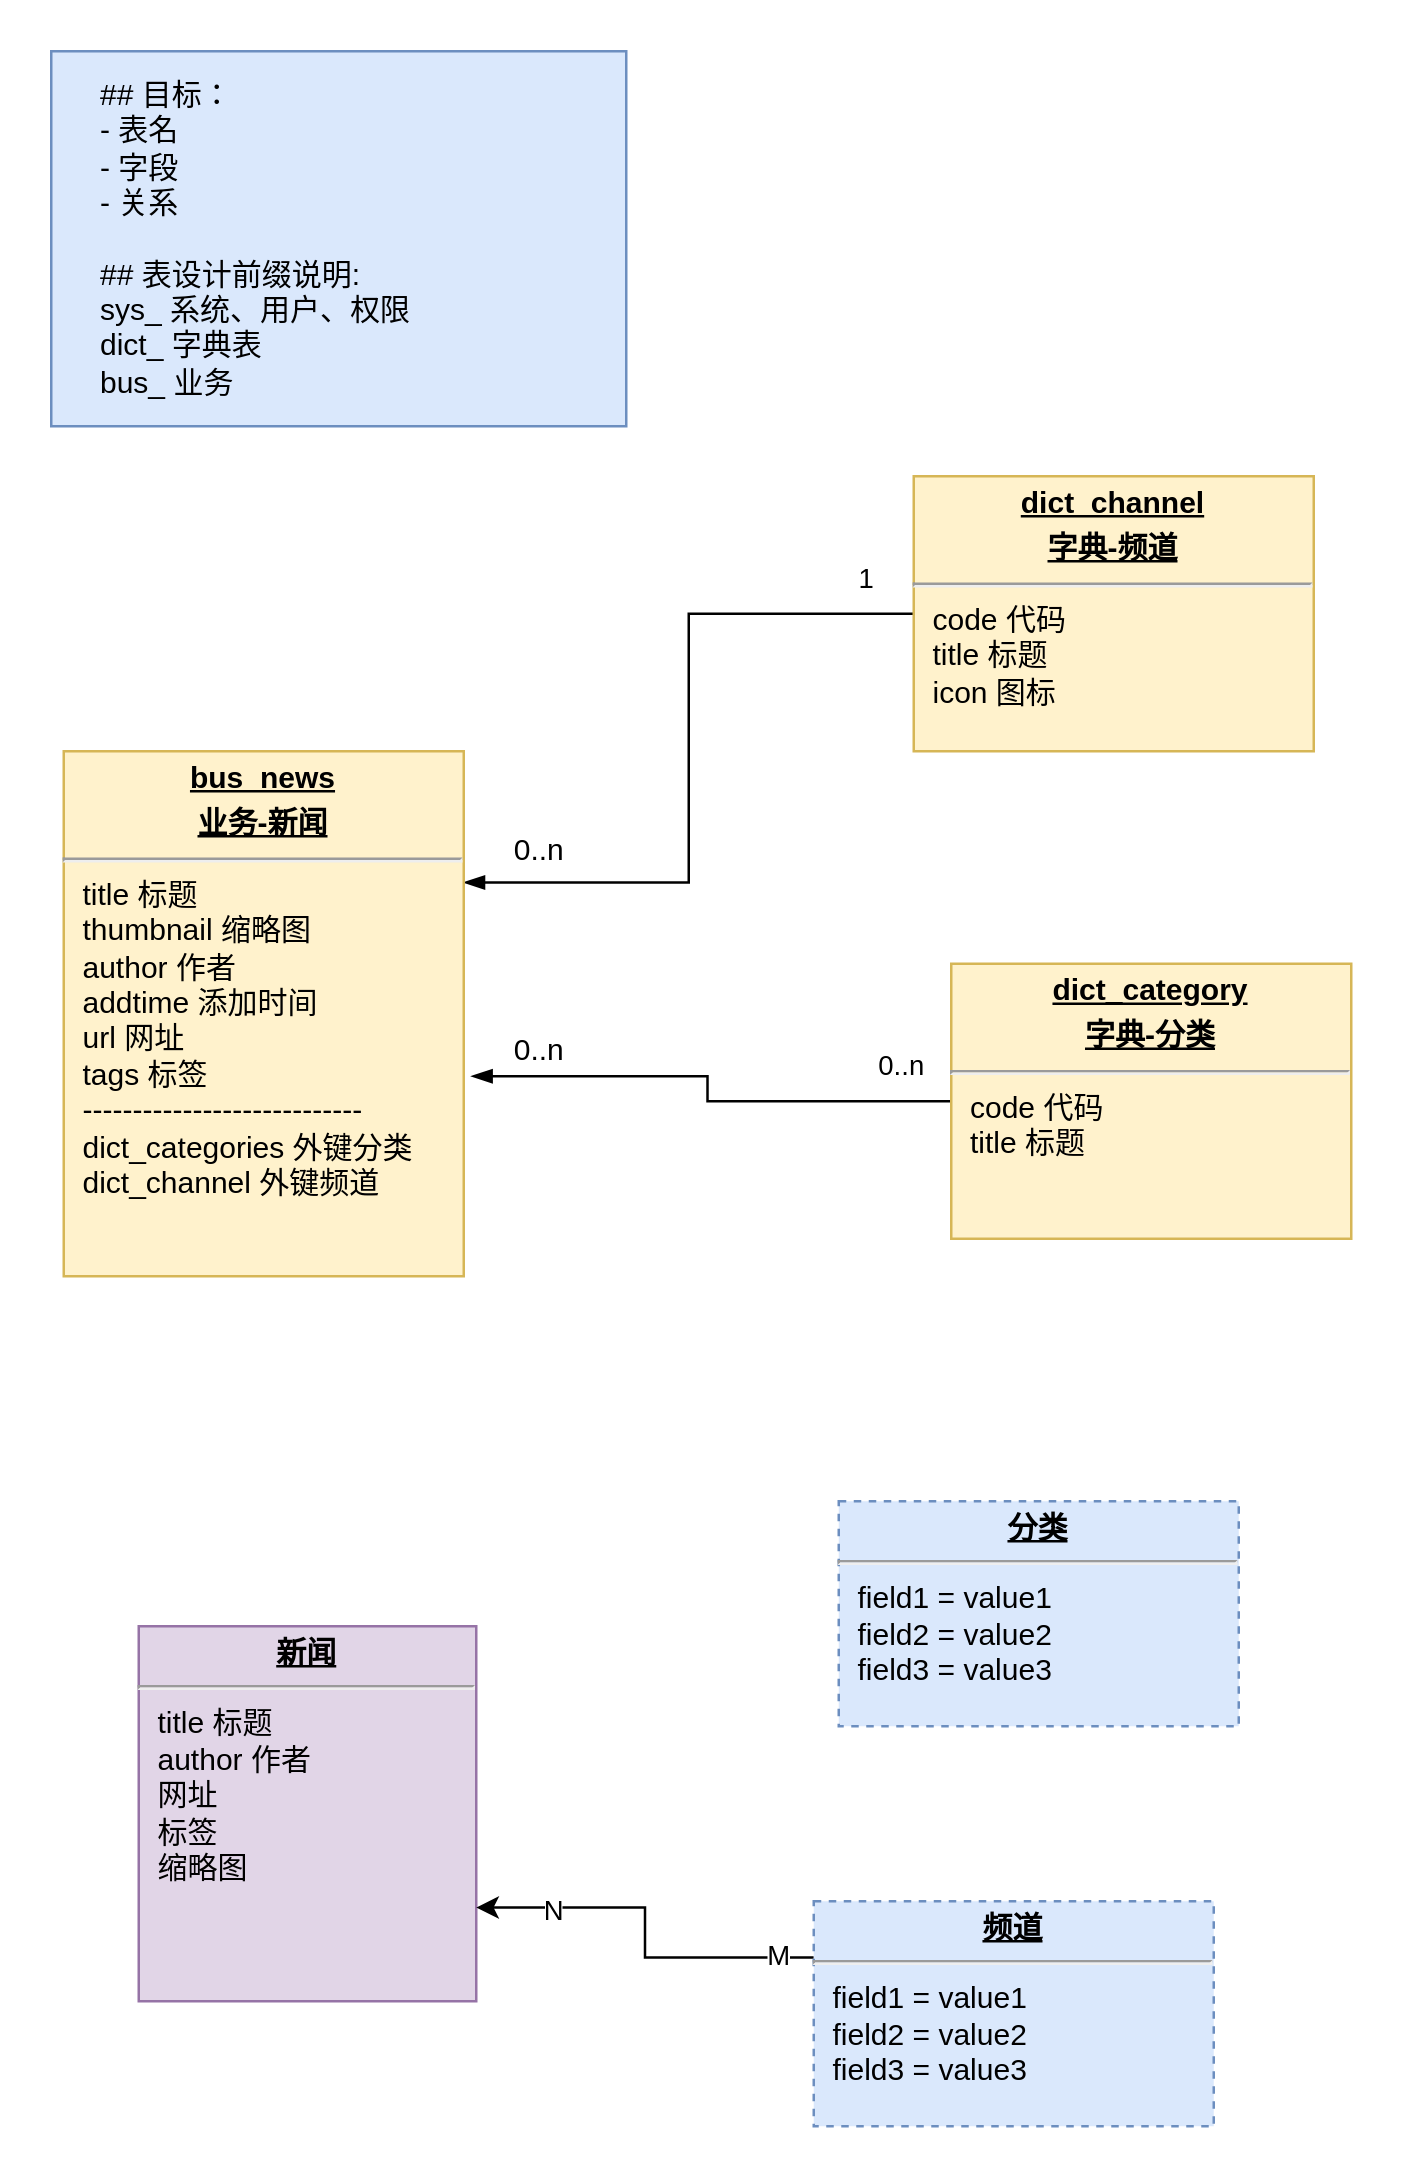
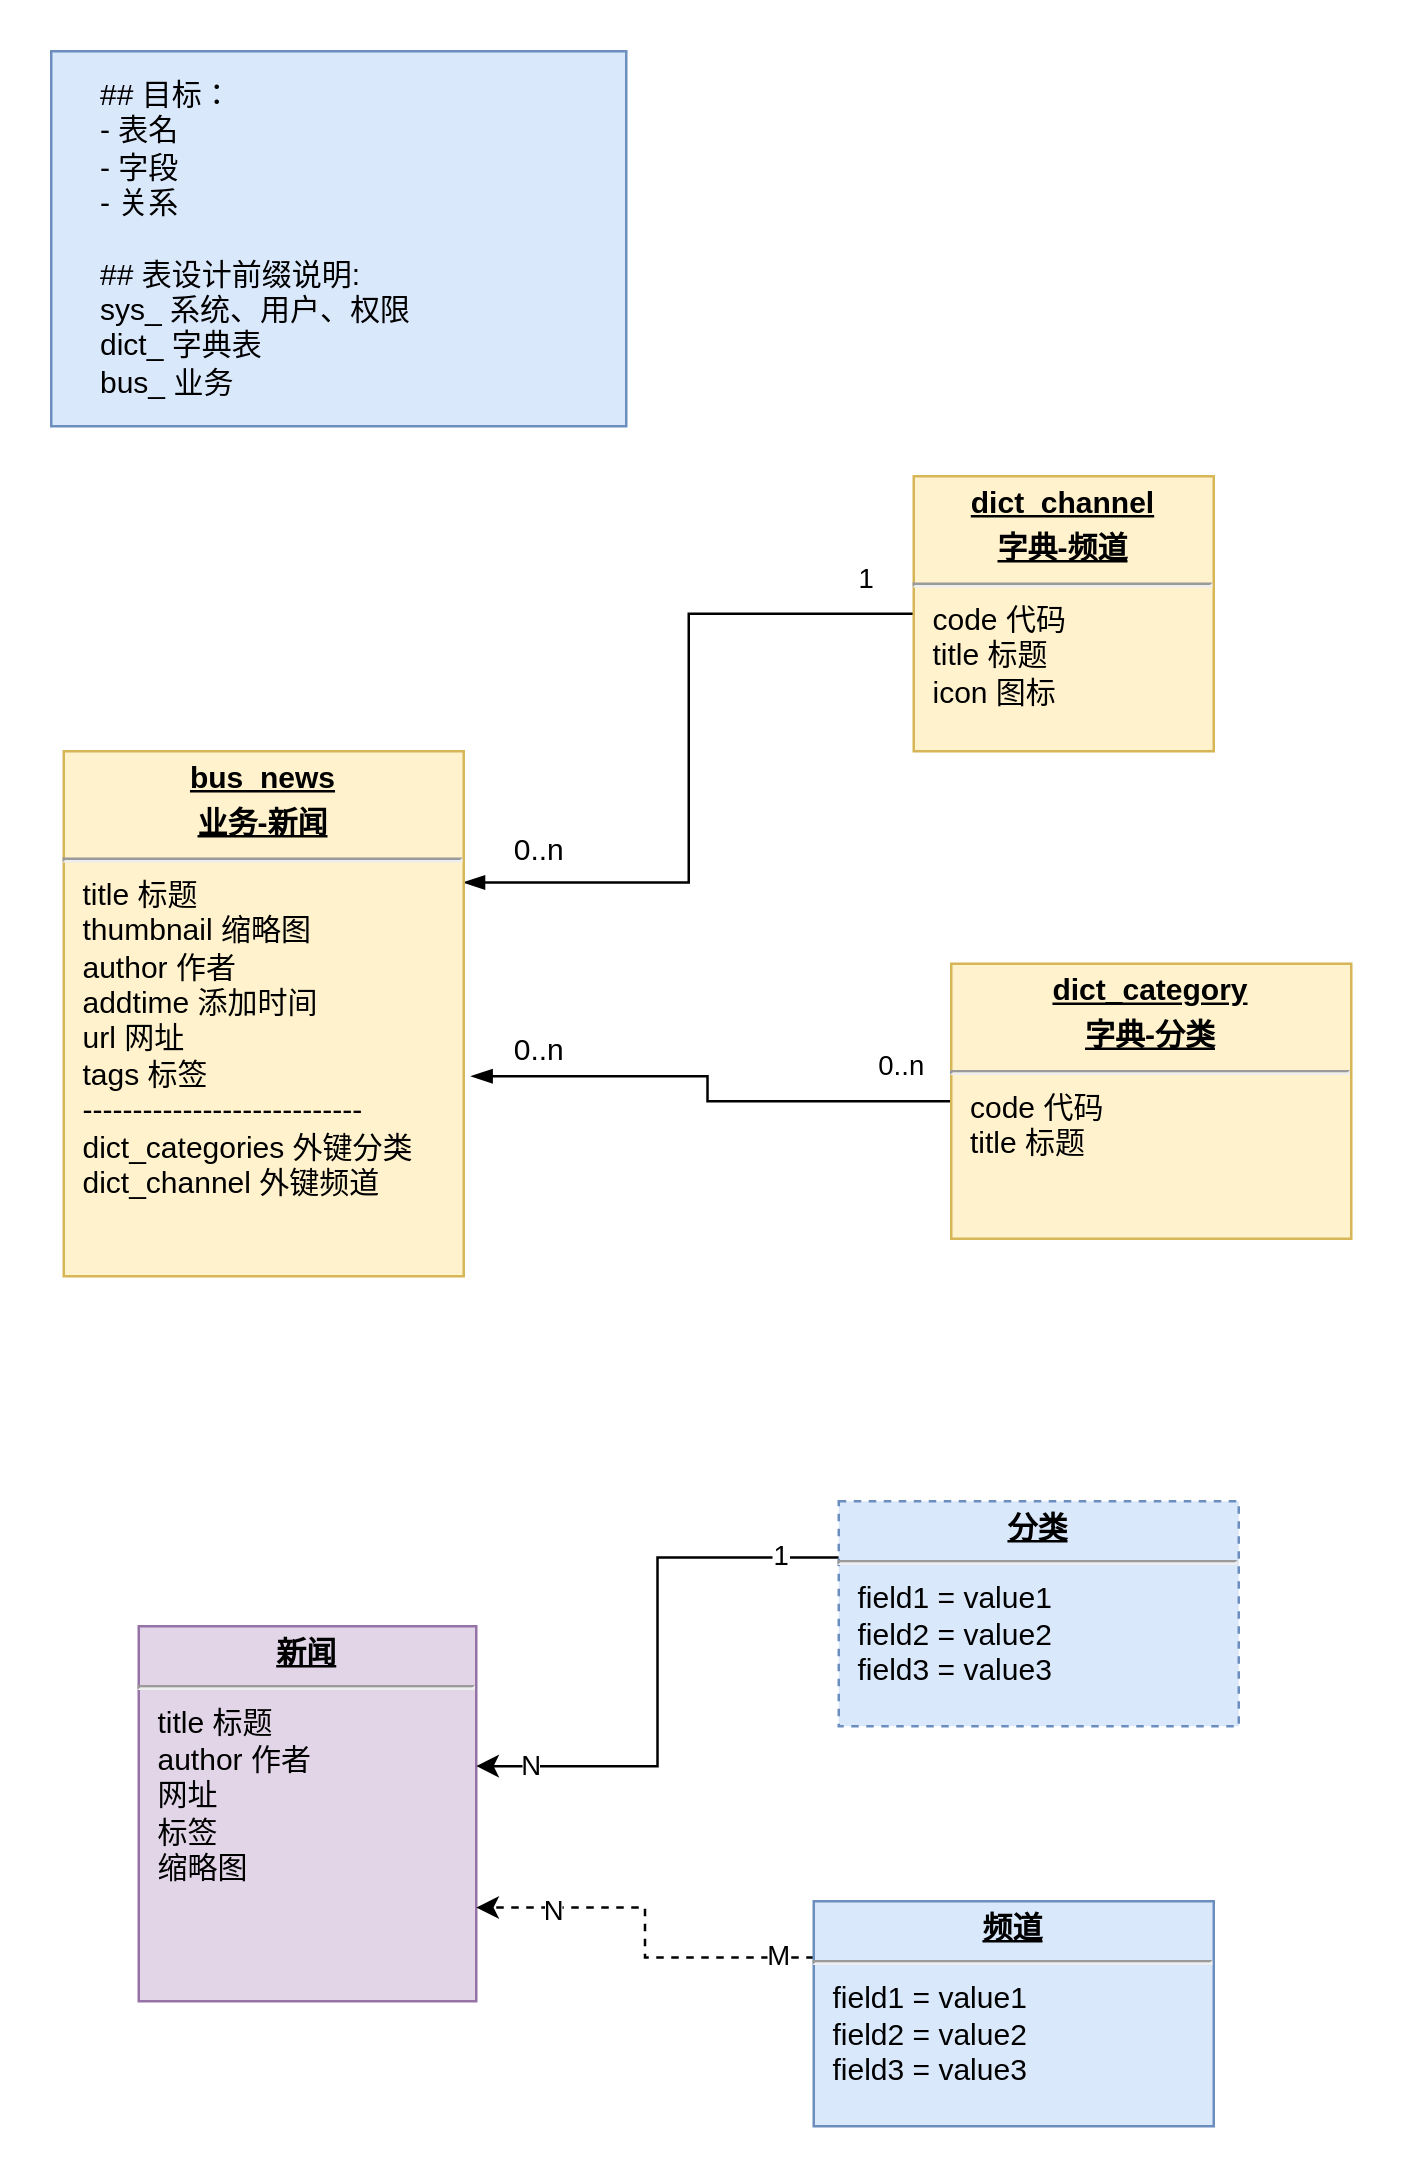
(1114, 614) -> (1064, 614)
none -> (658, 1654)
(645, 1950) -> (645, 1950)
(1014, 2014) -> (1014, 2014)
